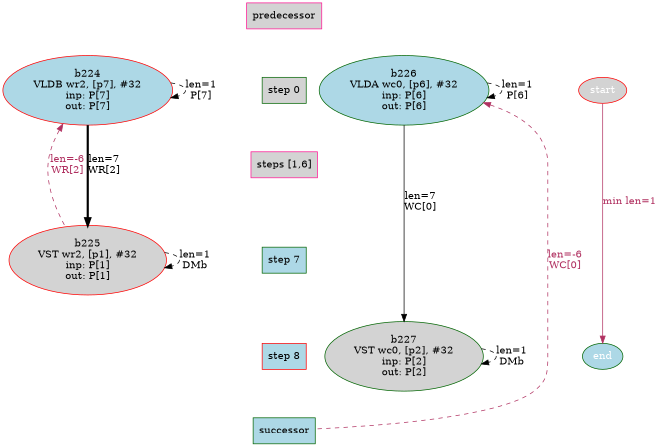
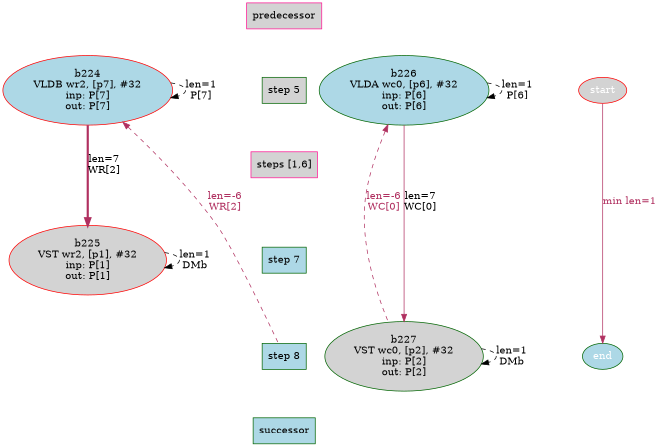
(284, 90) -> (284, 90)
(88, 172) -> (88, 172)
(49, 179) -> (217, 226)
(404, 220) -> (404, 220)
(548, 347) -> (365, 227)
(284, 356) -> (284, 356)
